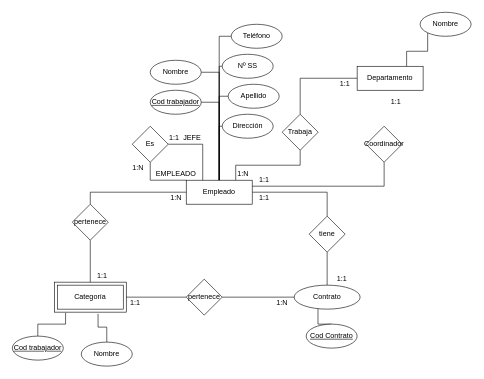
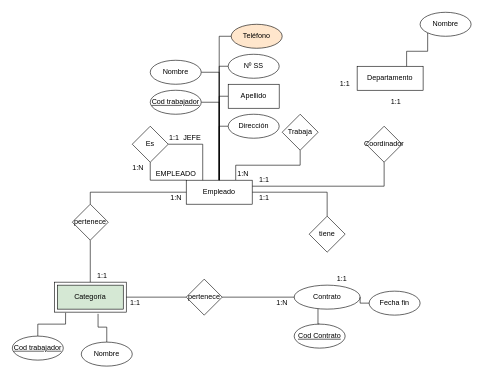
(257, 36) -> (257, 36)
(248, 66) -> (254, 66)
(310, 78) -> none
(254, 96) -> (254, 96)
(248, 126) -> (254, 126)
(327, 268) -> none
(90, 297) -> (90, 297)
none -> (362, 303)
none -> (395, 303)
(332, 336) -> (320, 336)
